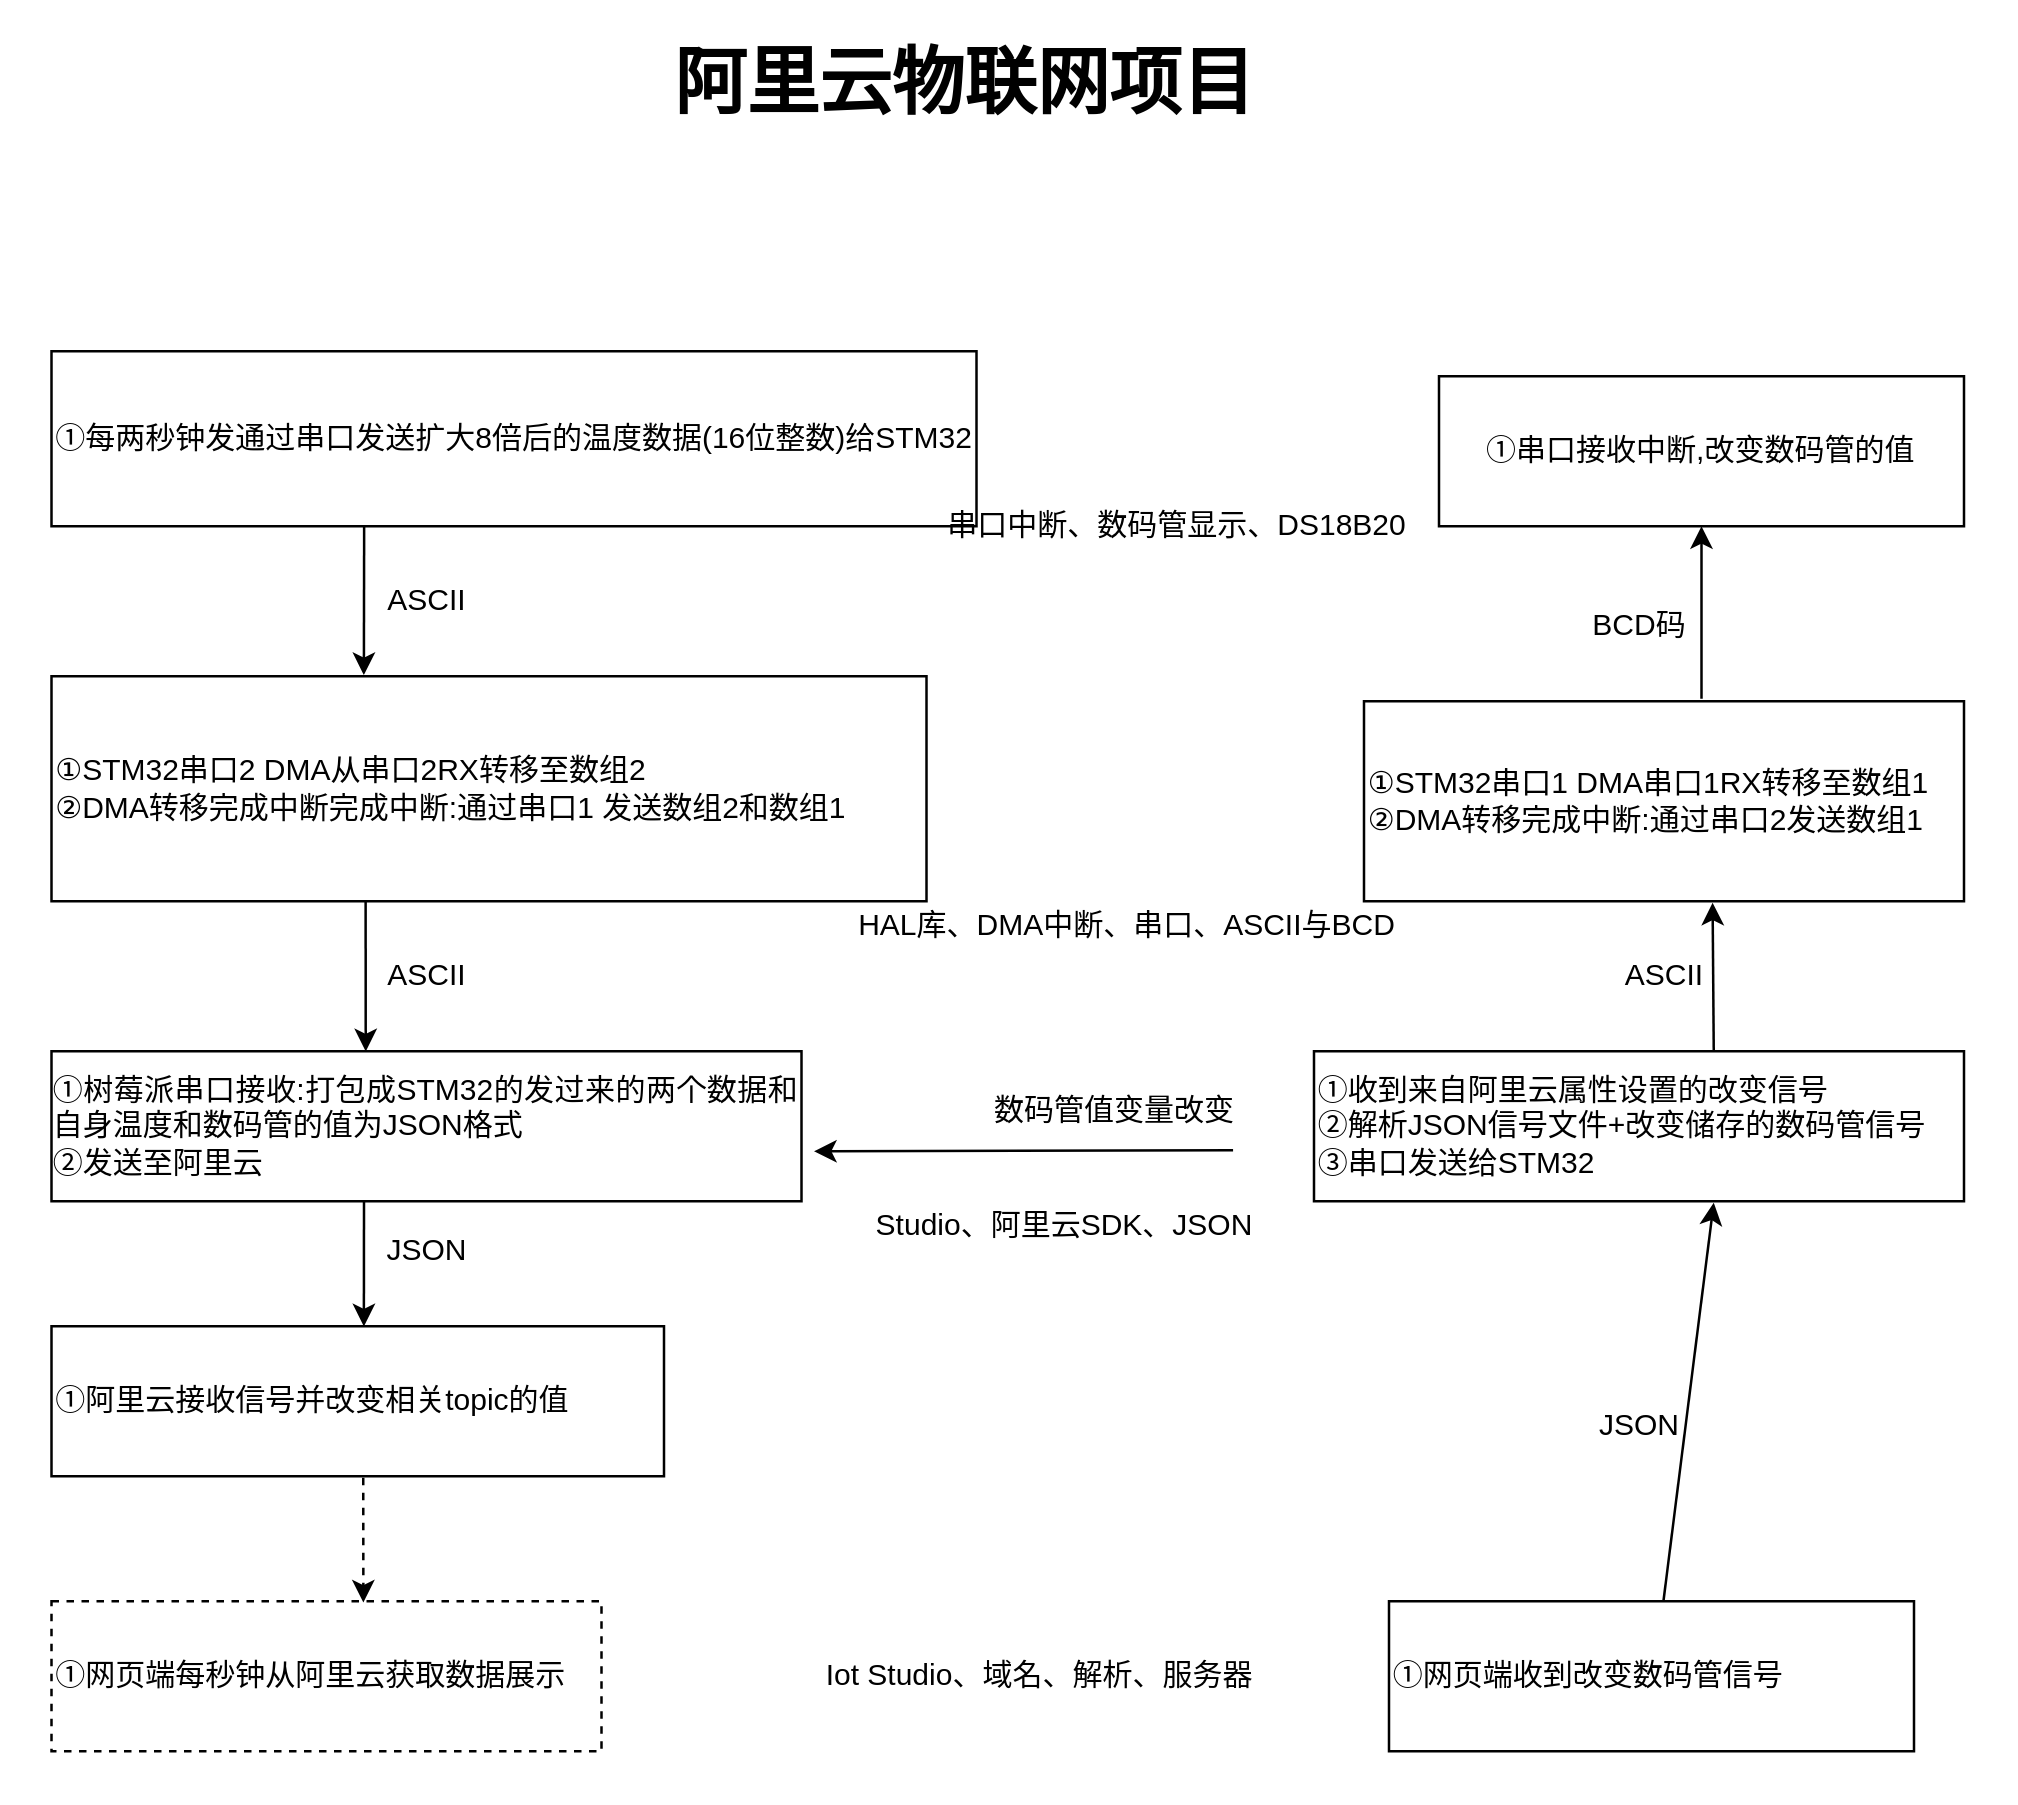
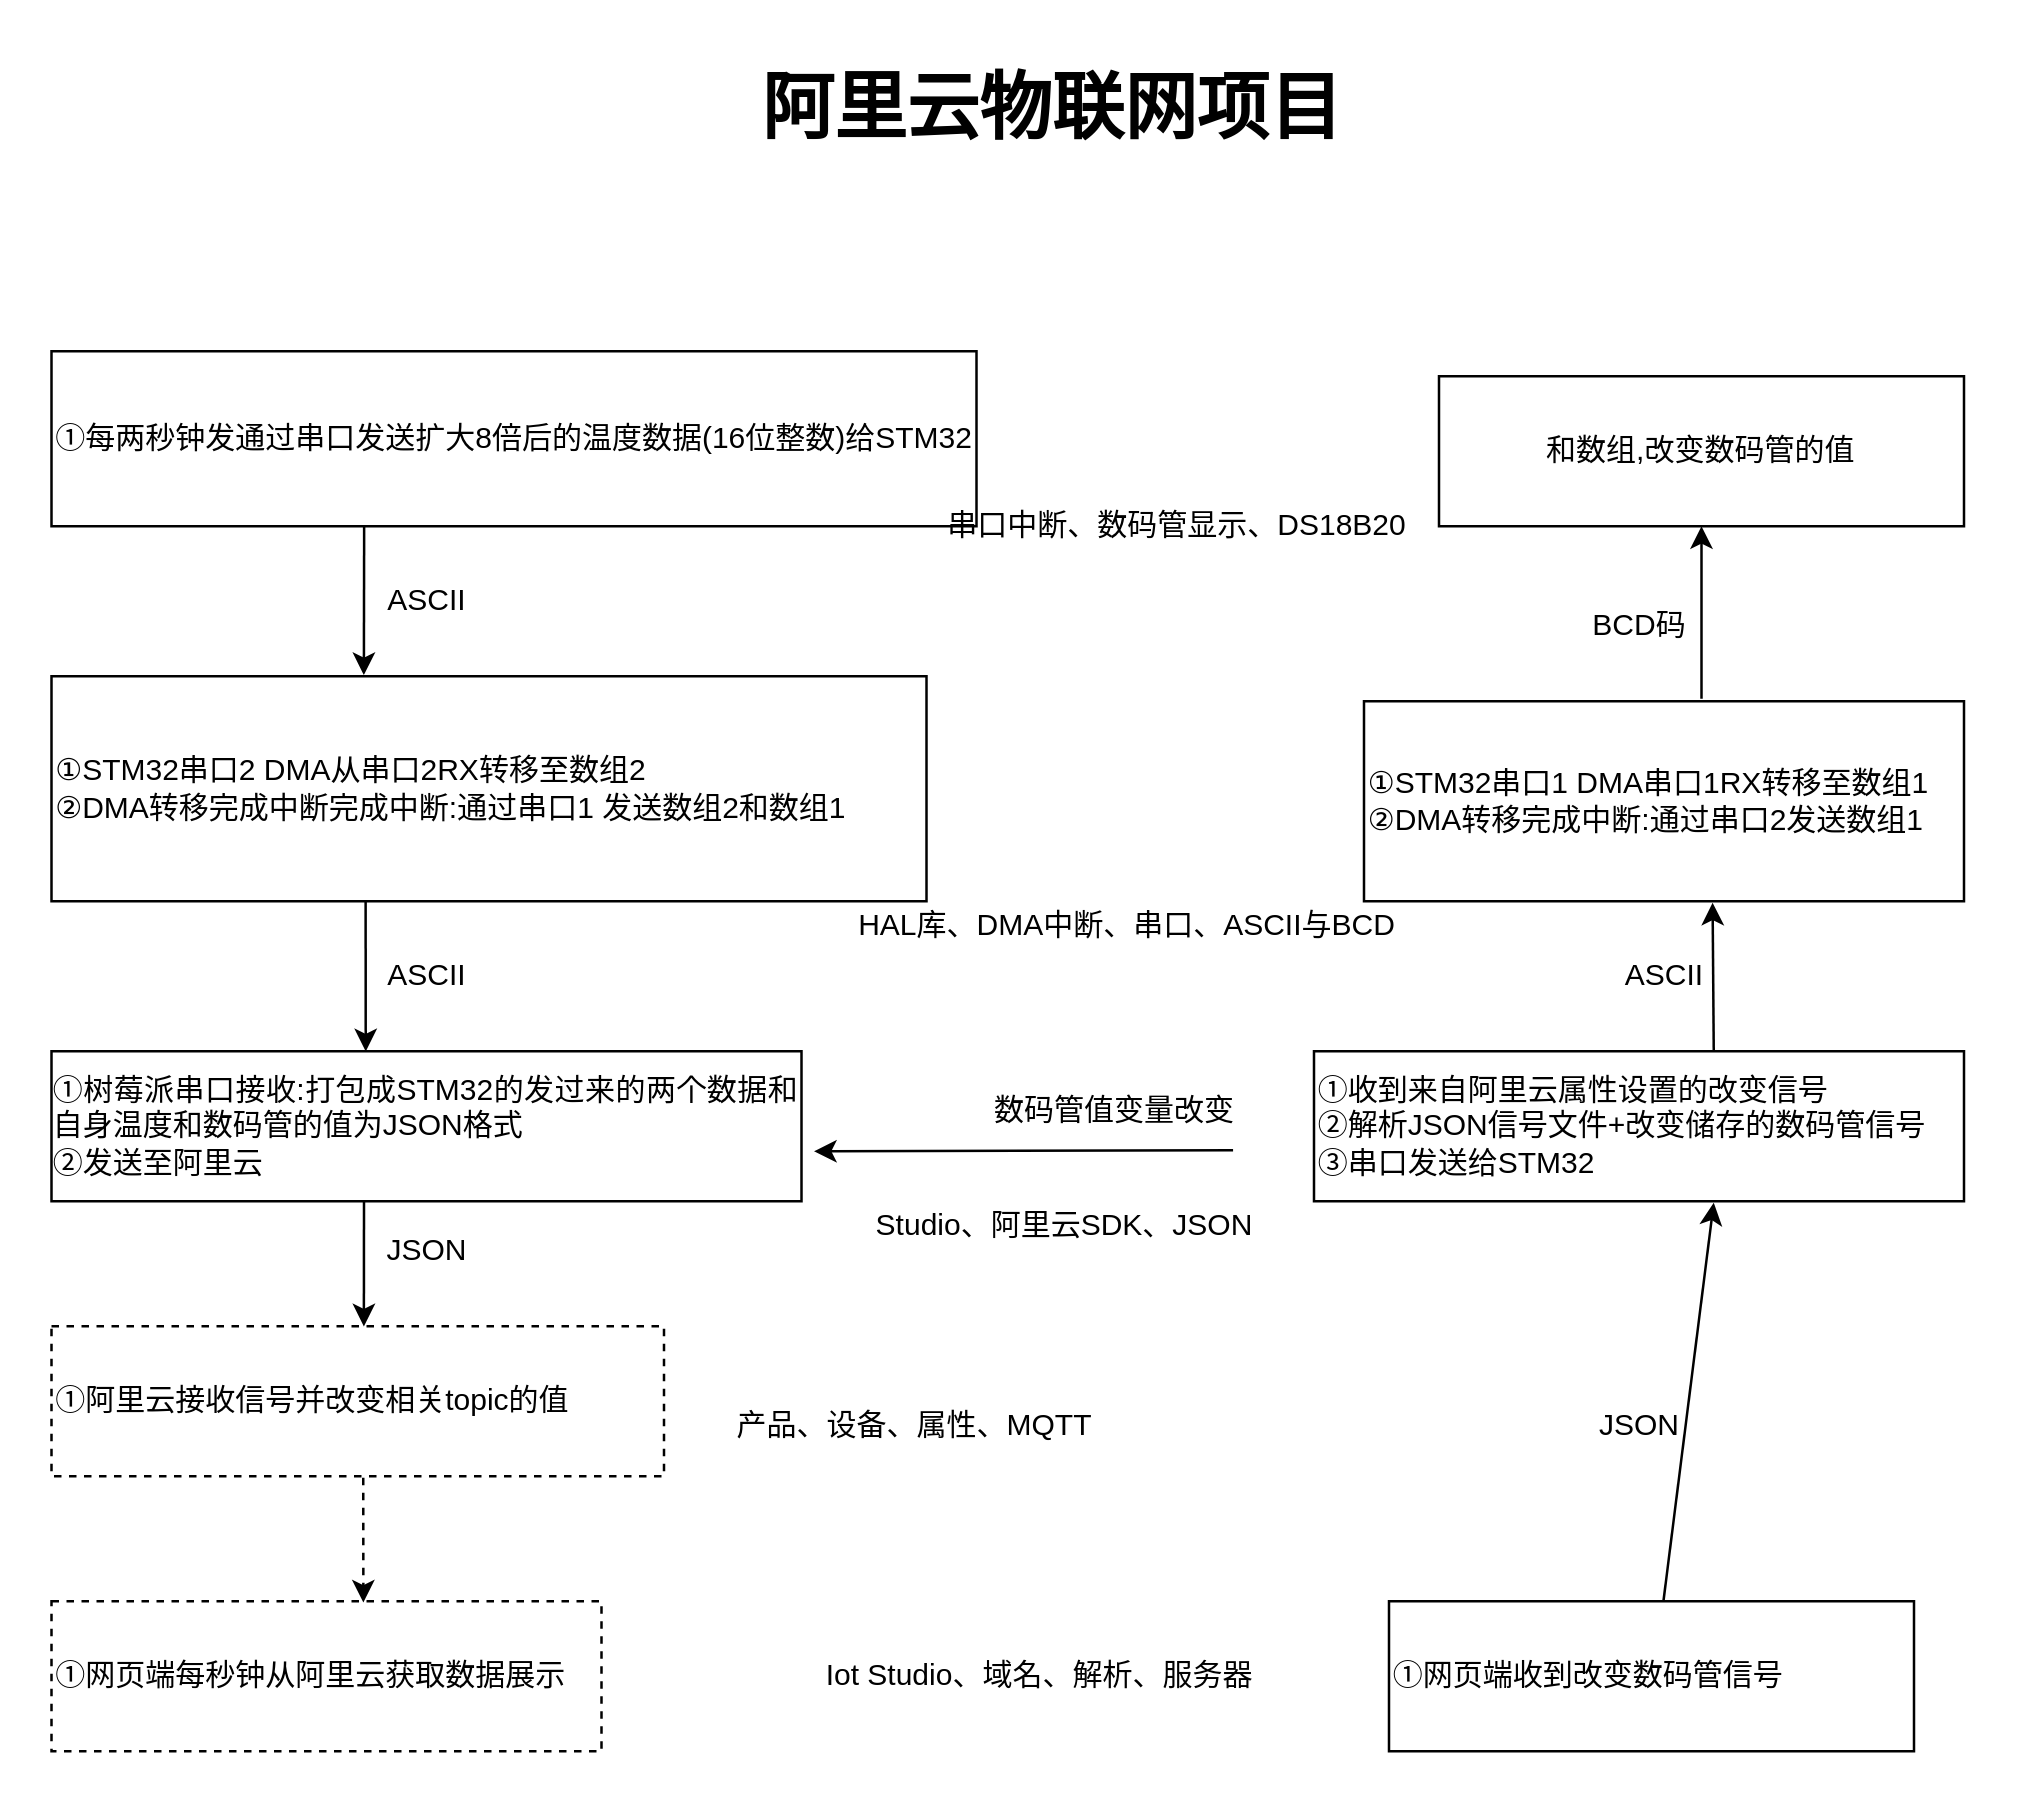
(964, 89) -> (1051, 114)
(1701, 451) -> (1701, 451)
(358, 1401) -> (358, 1401)
none -> (914, 1426)
